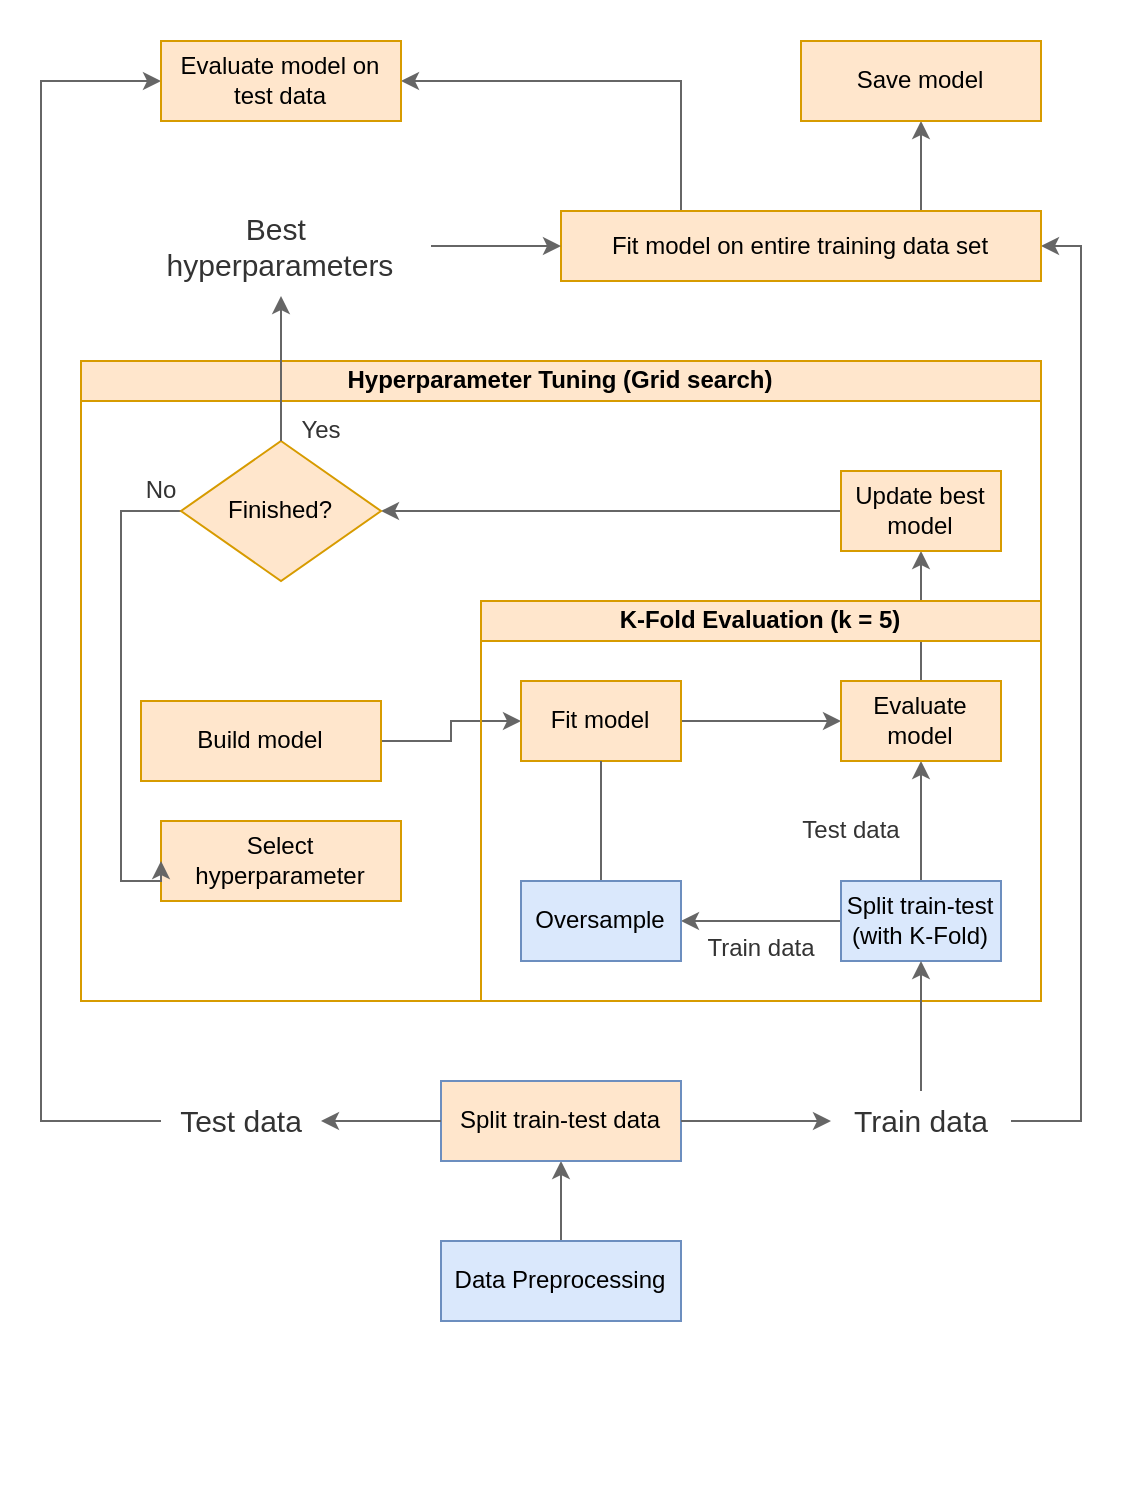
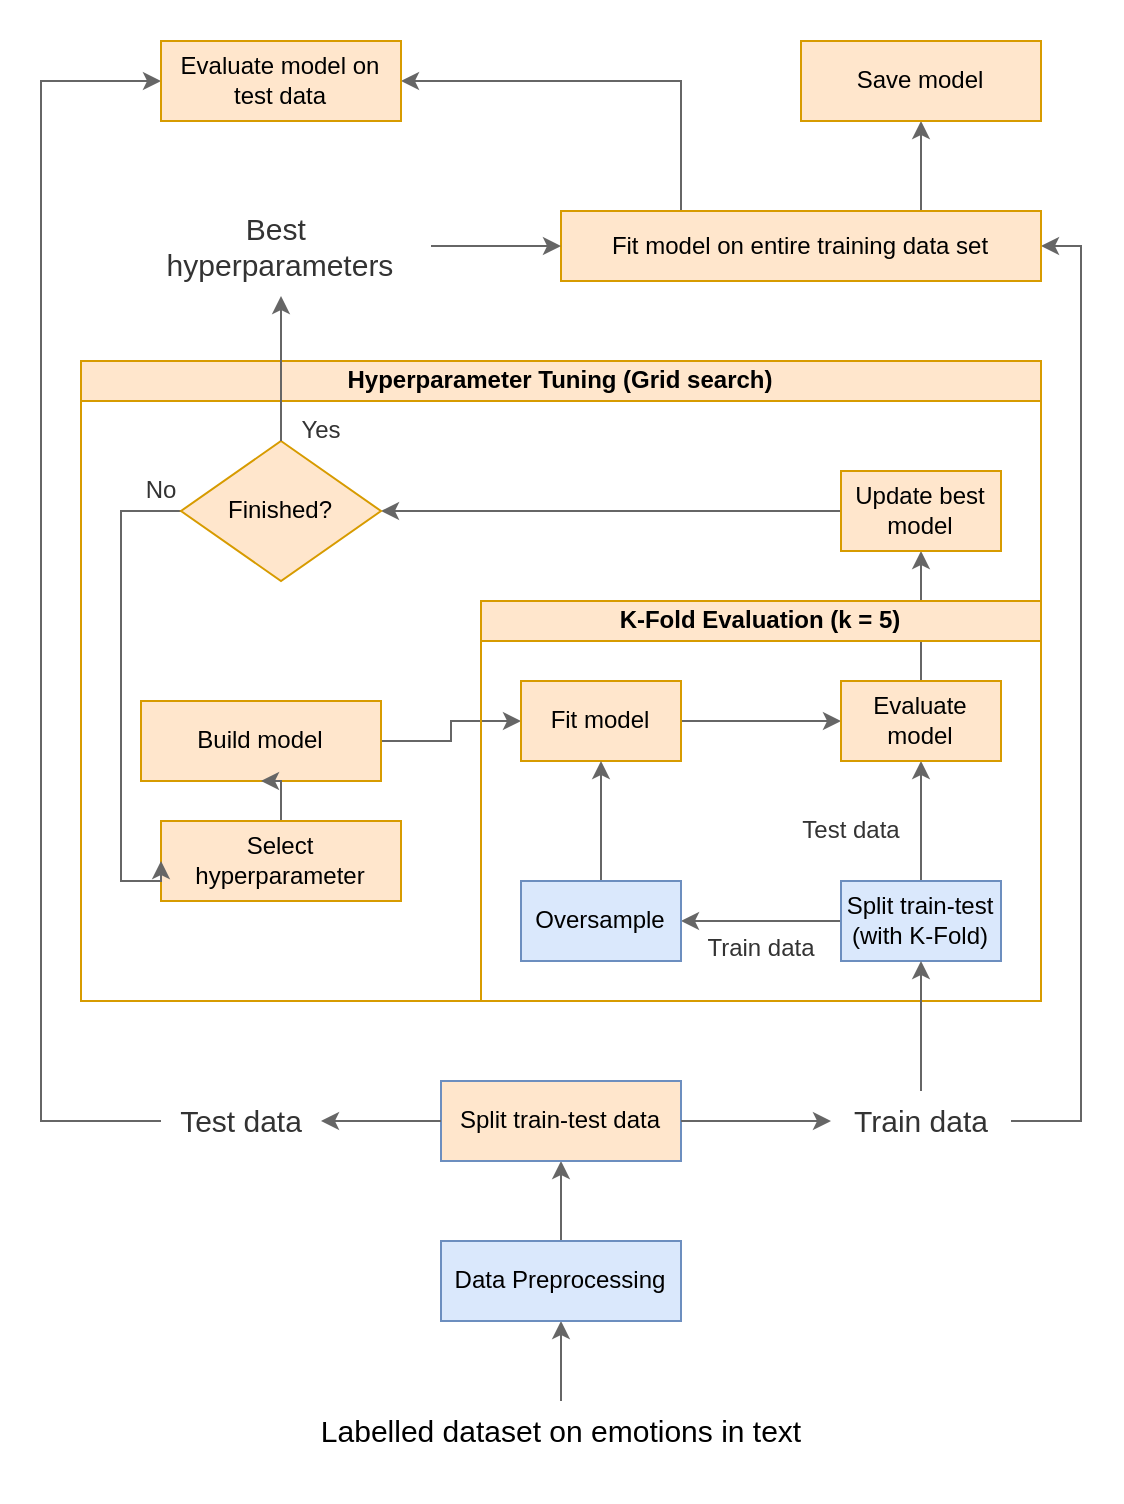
(601, 769) -> (601, 776)
none -> (281, 798)
none -> (561, 1368)
none -> (561, 1431)
